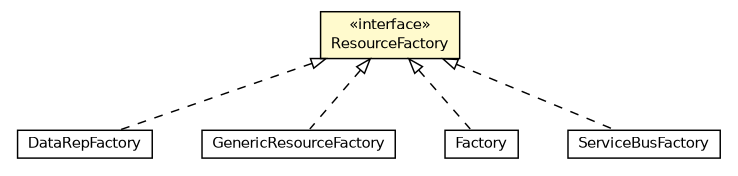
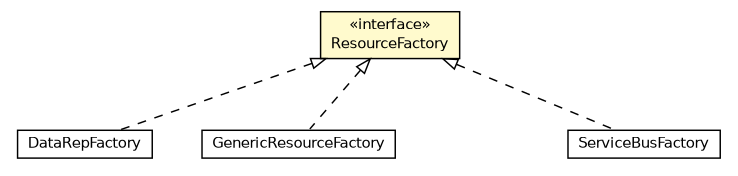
(482, 143) -> none
